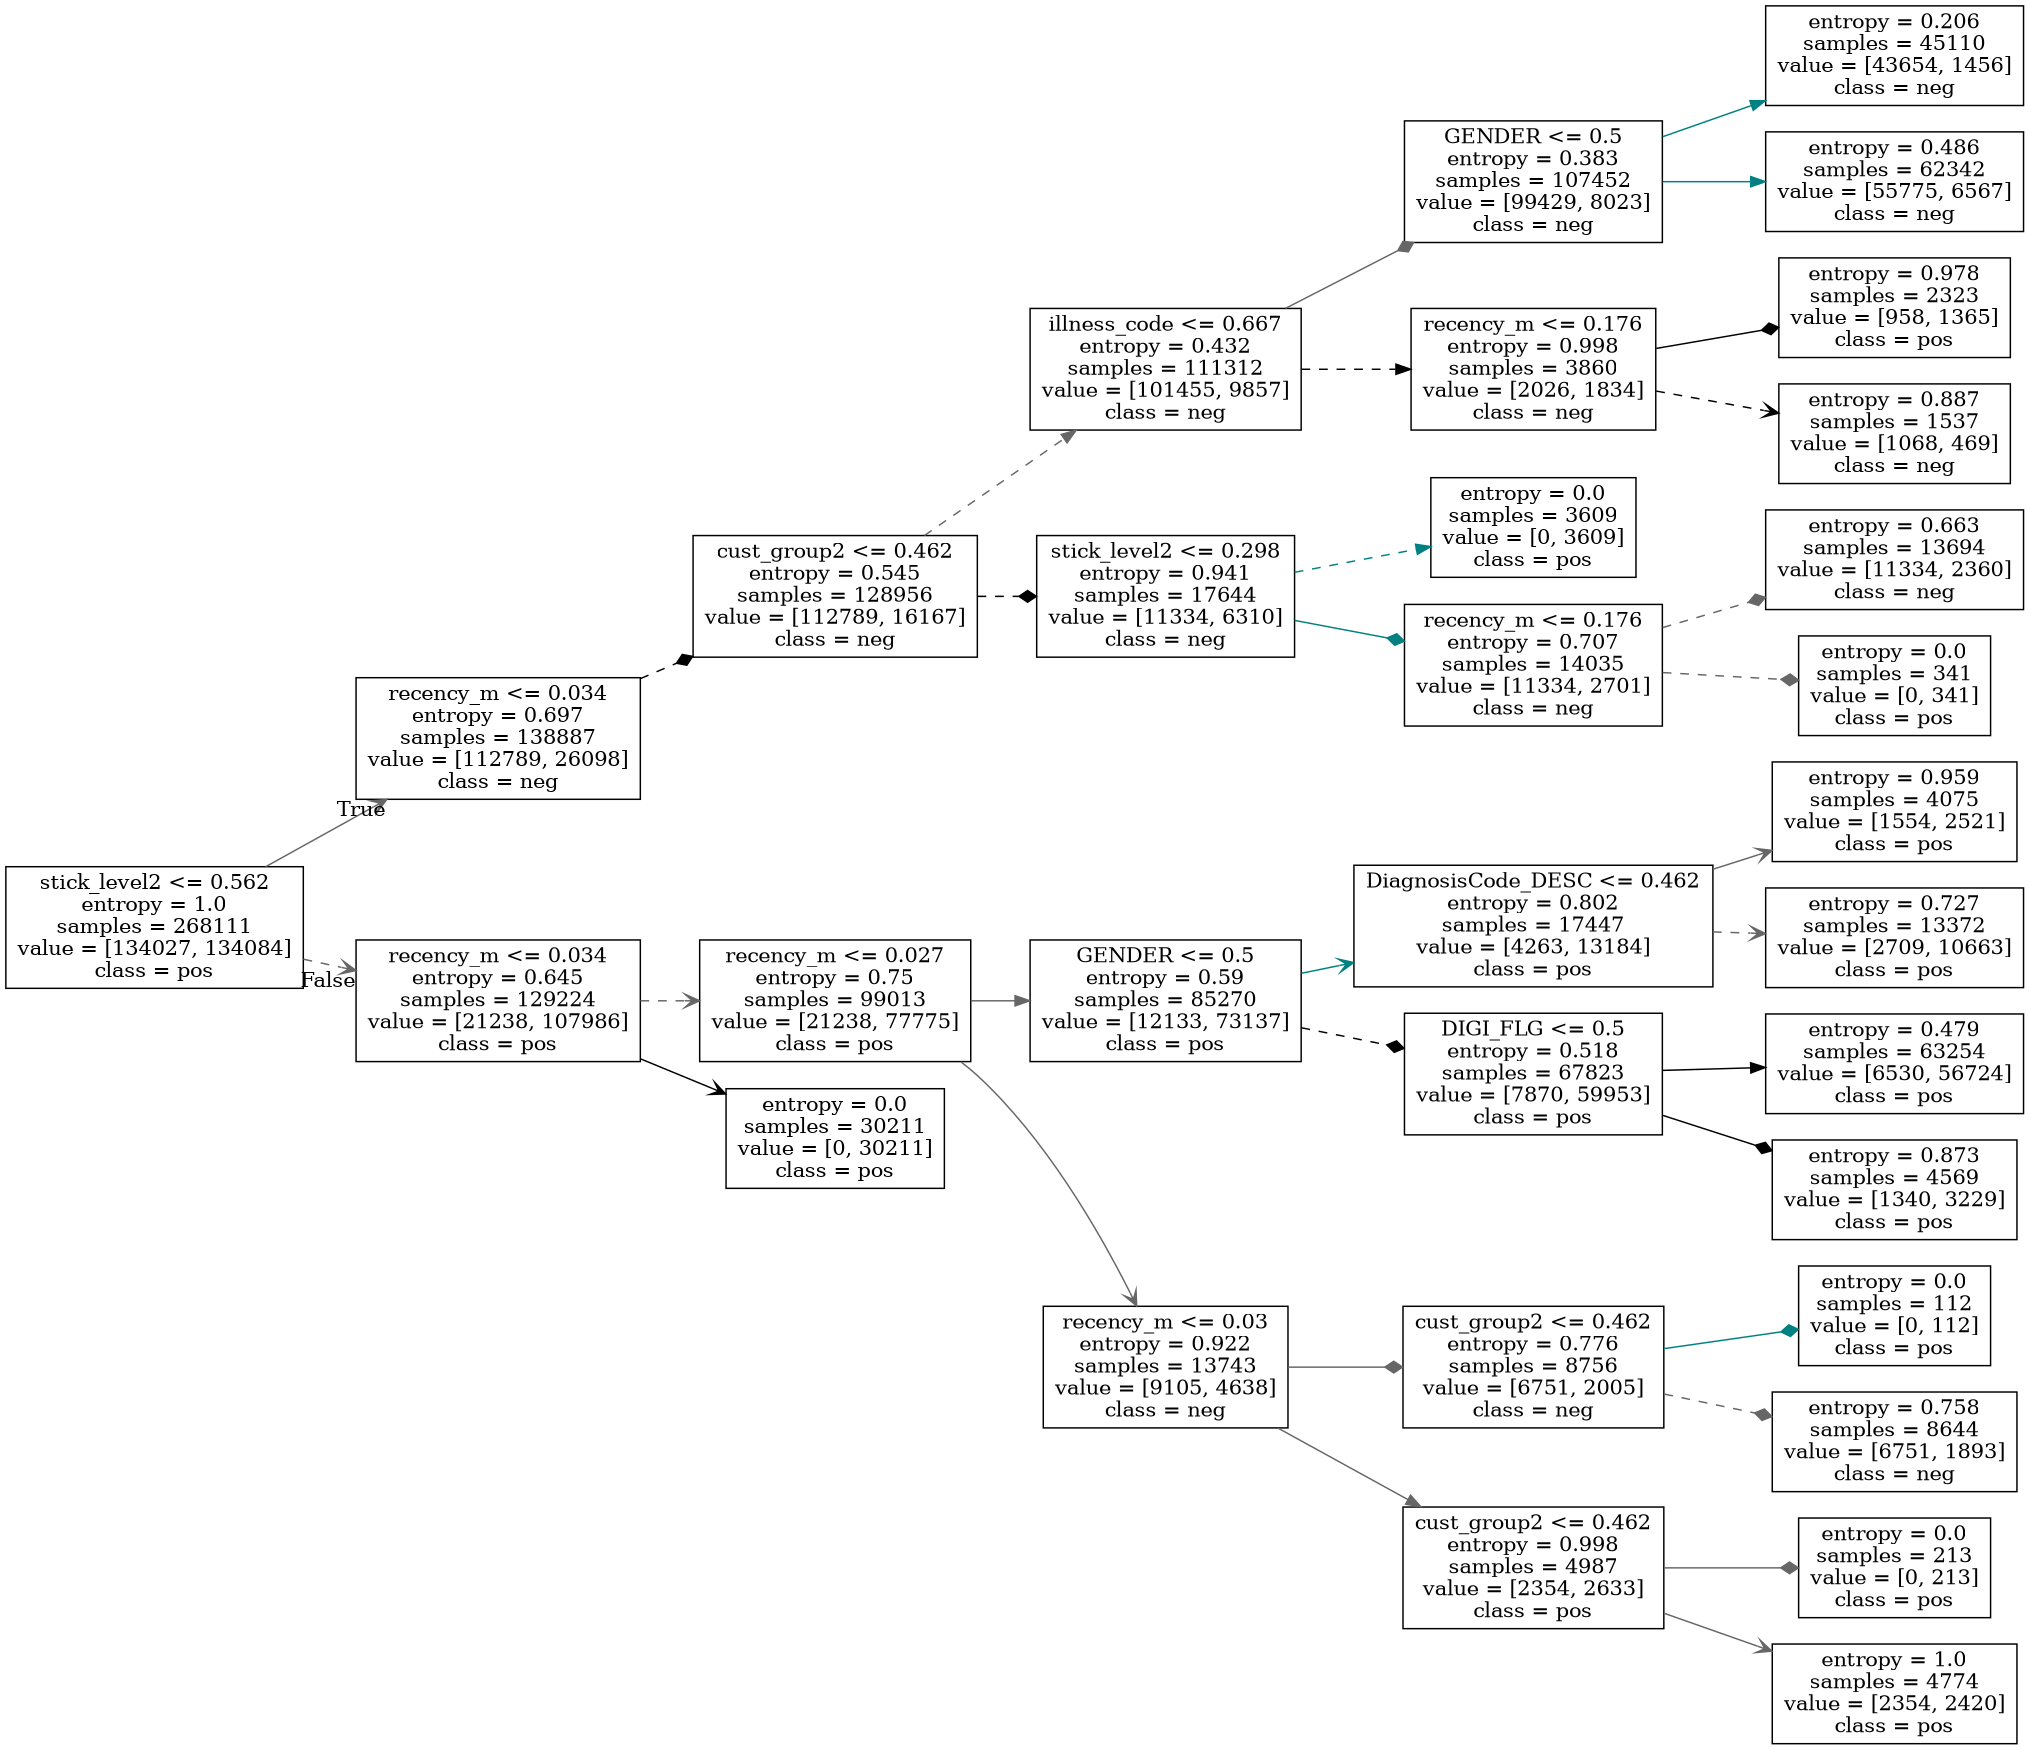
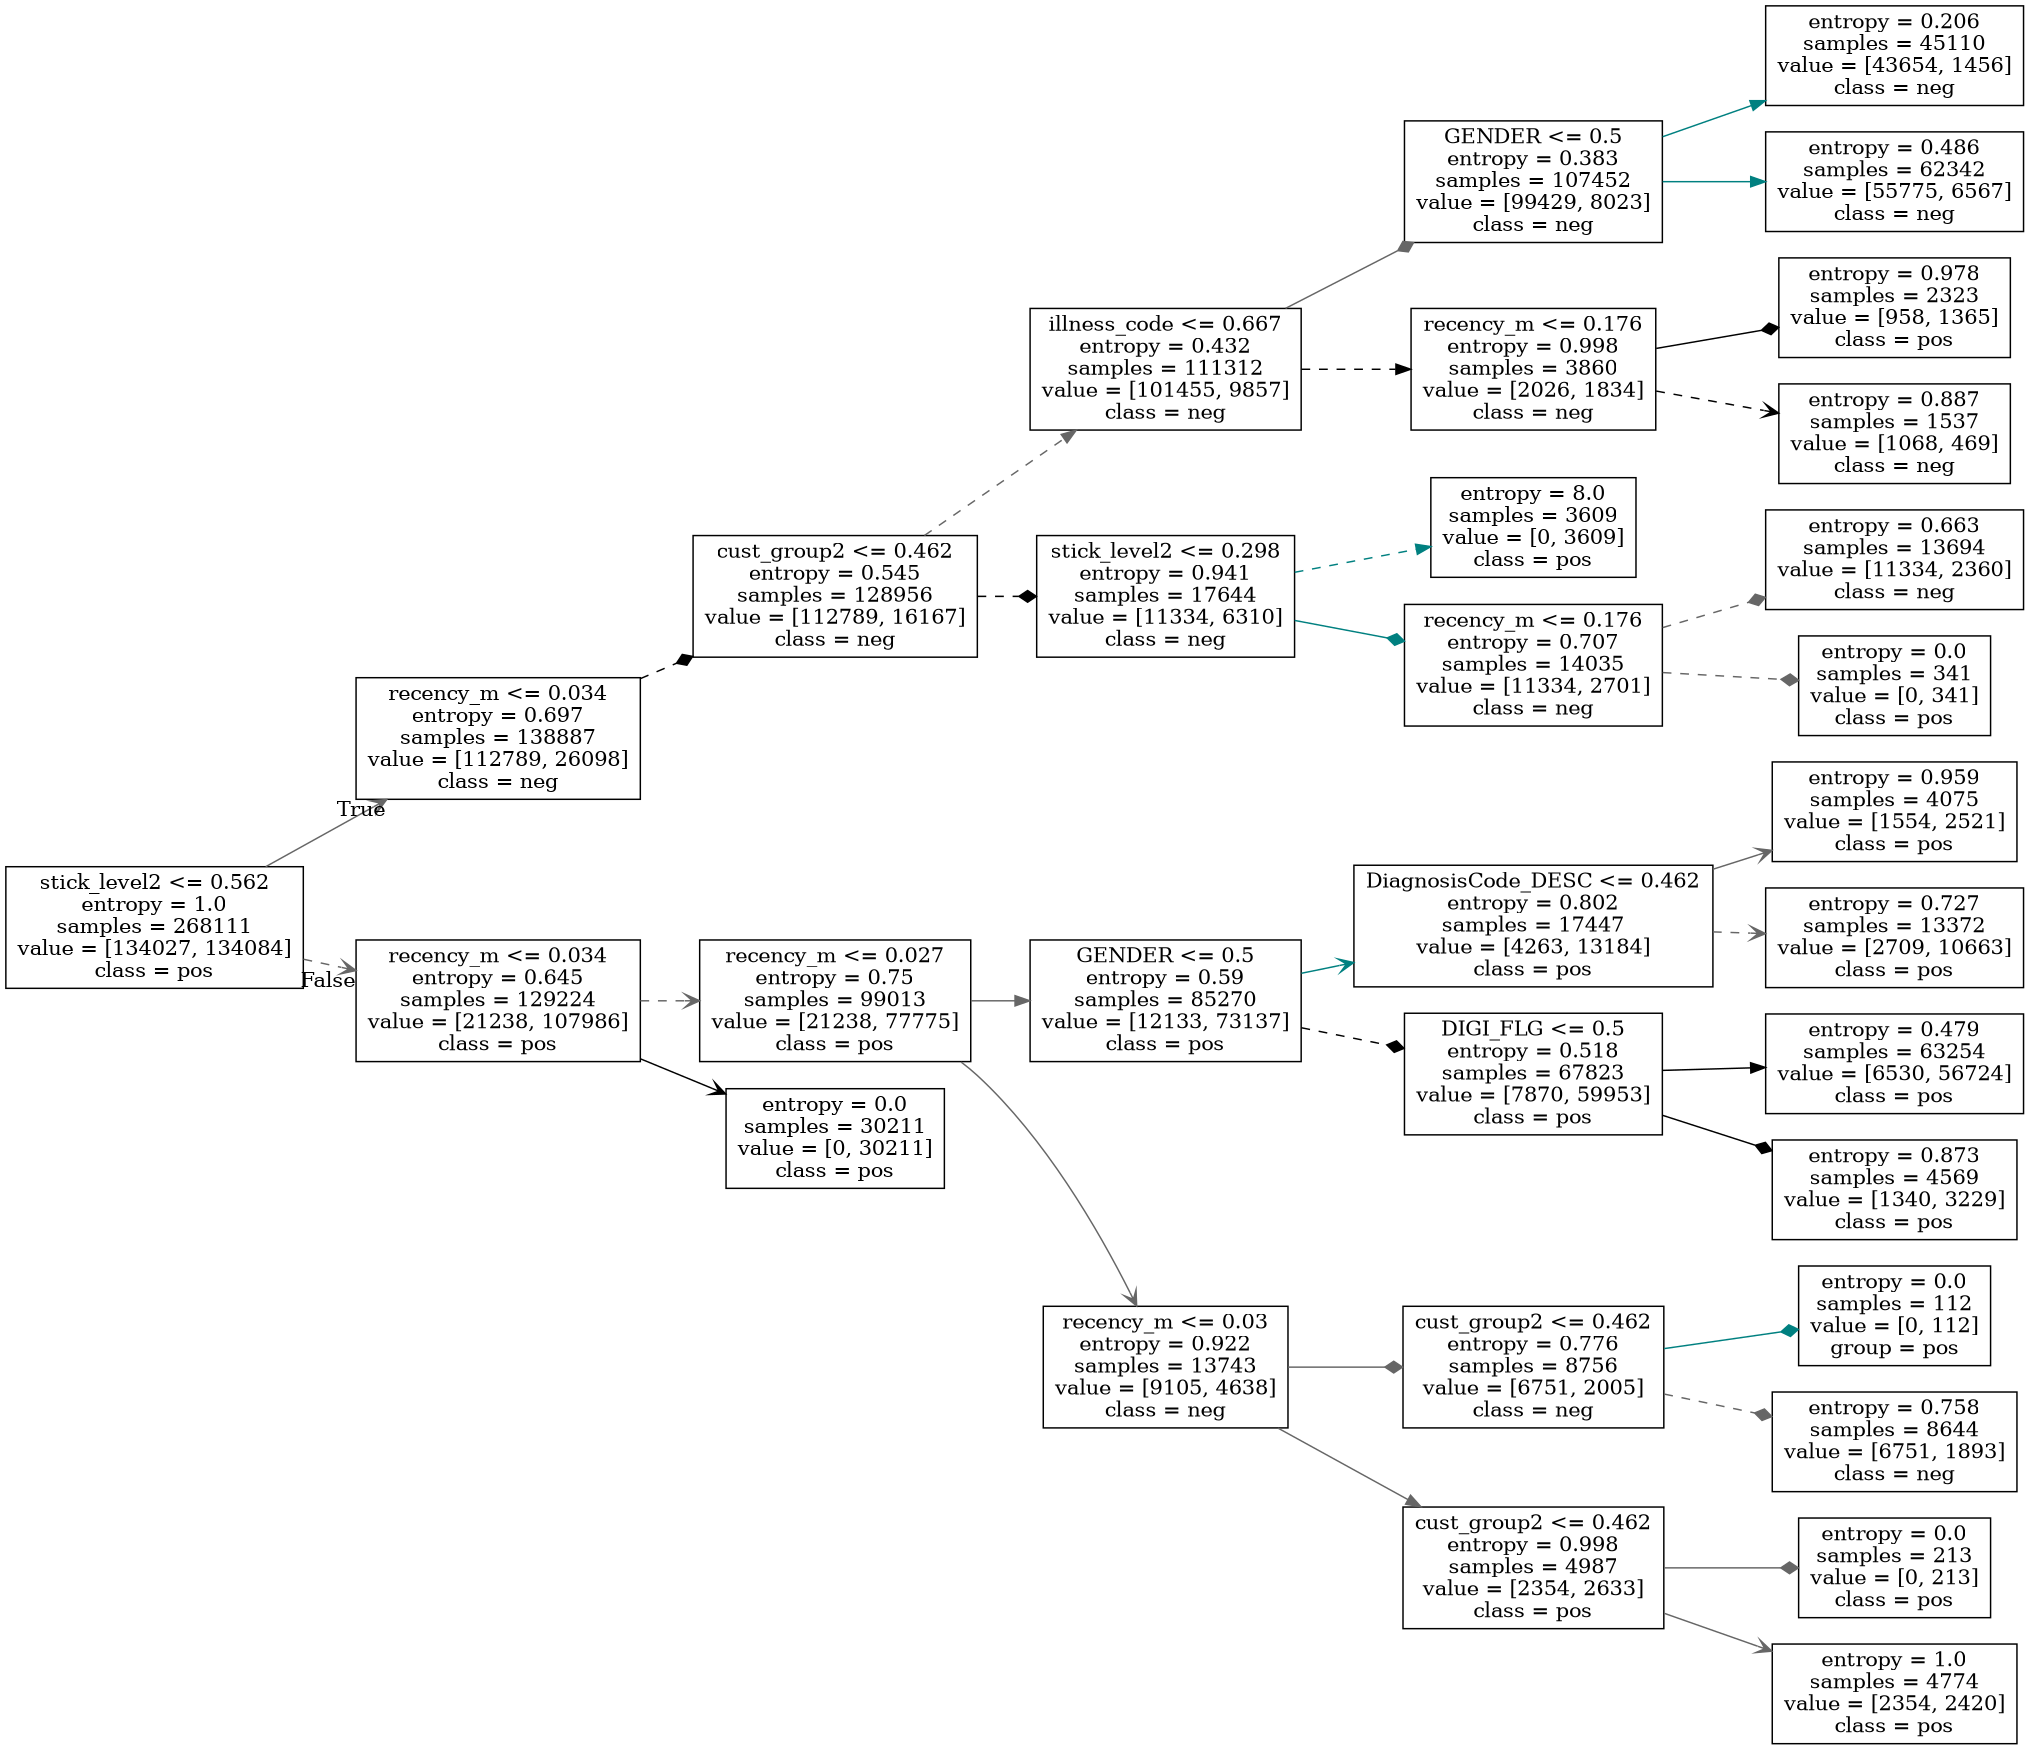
(1533, 528) -> (1533, 528)
(1895, 1316) -> (1895, 1316)
